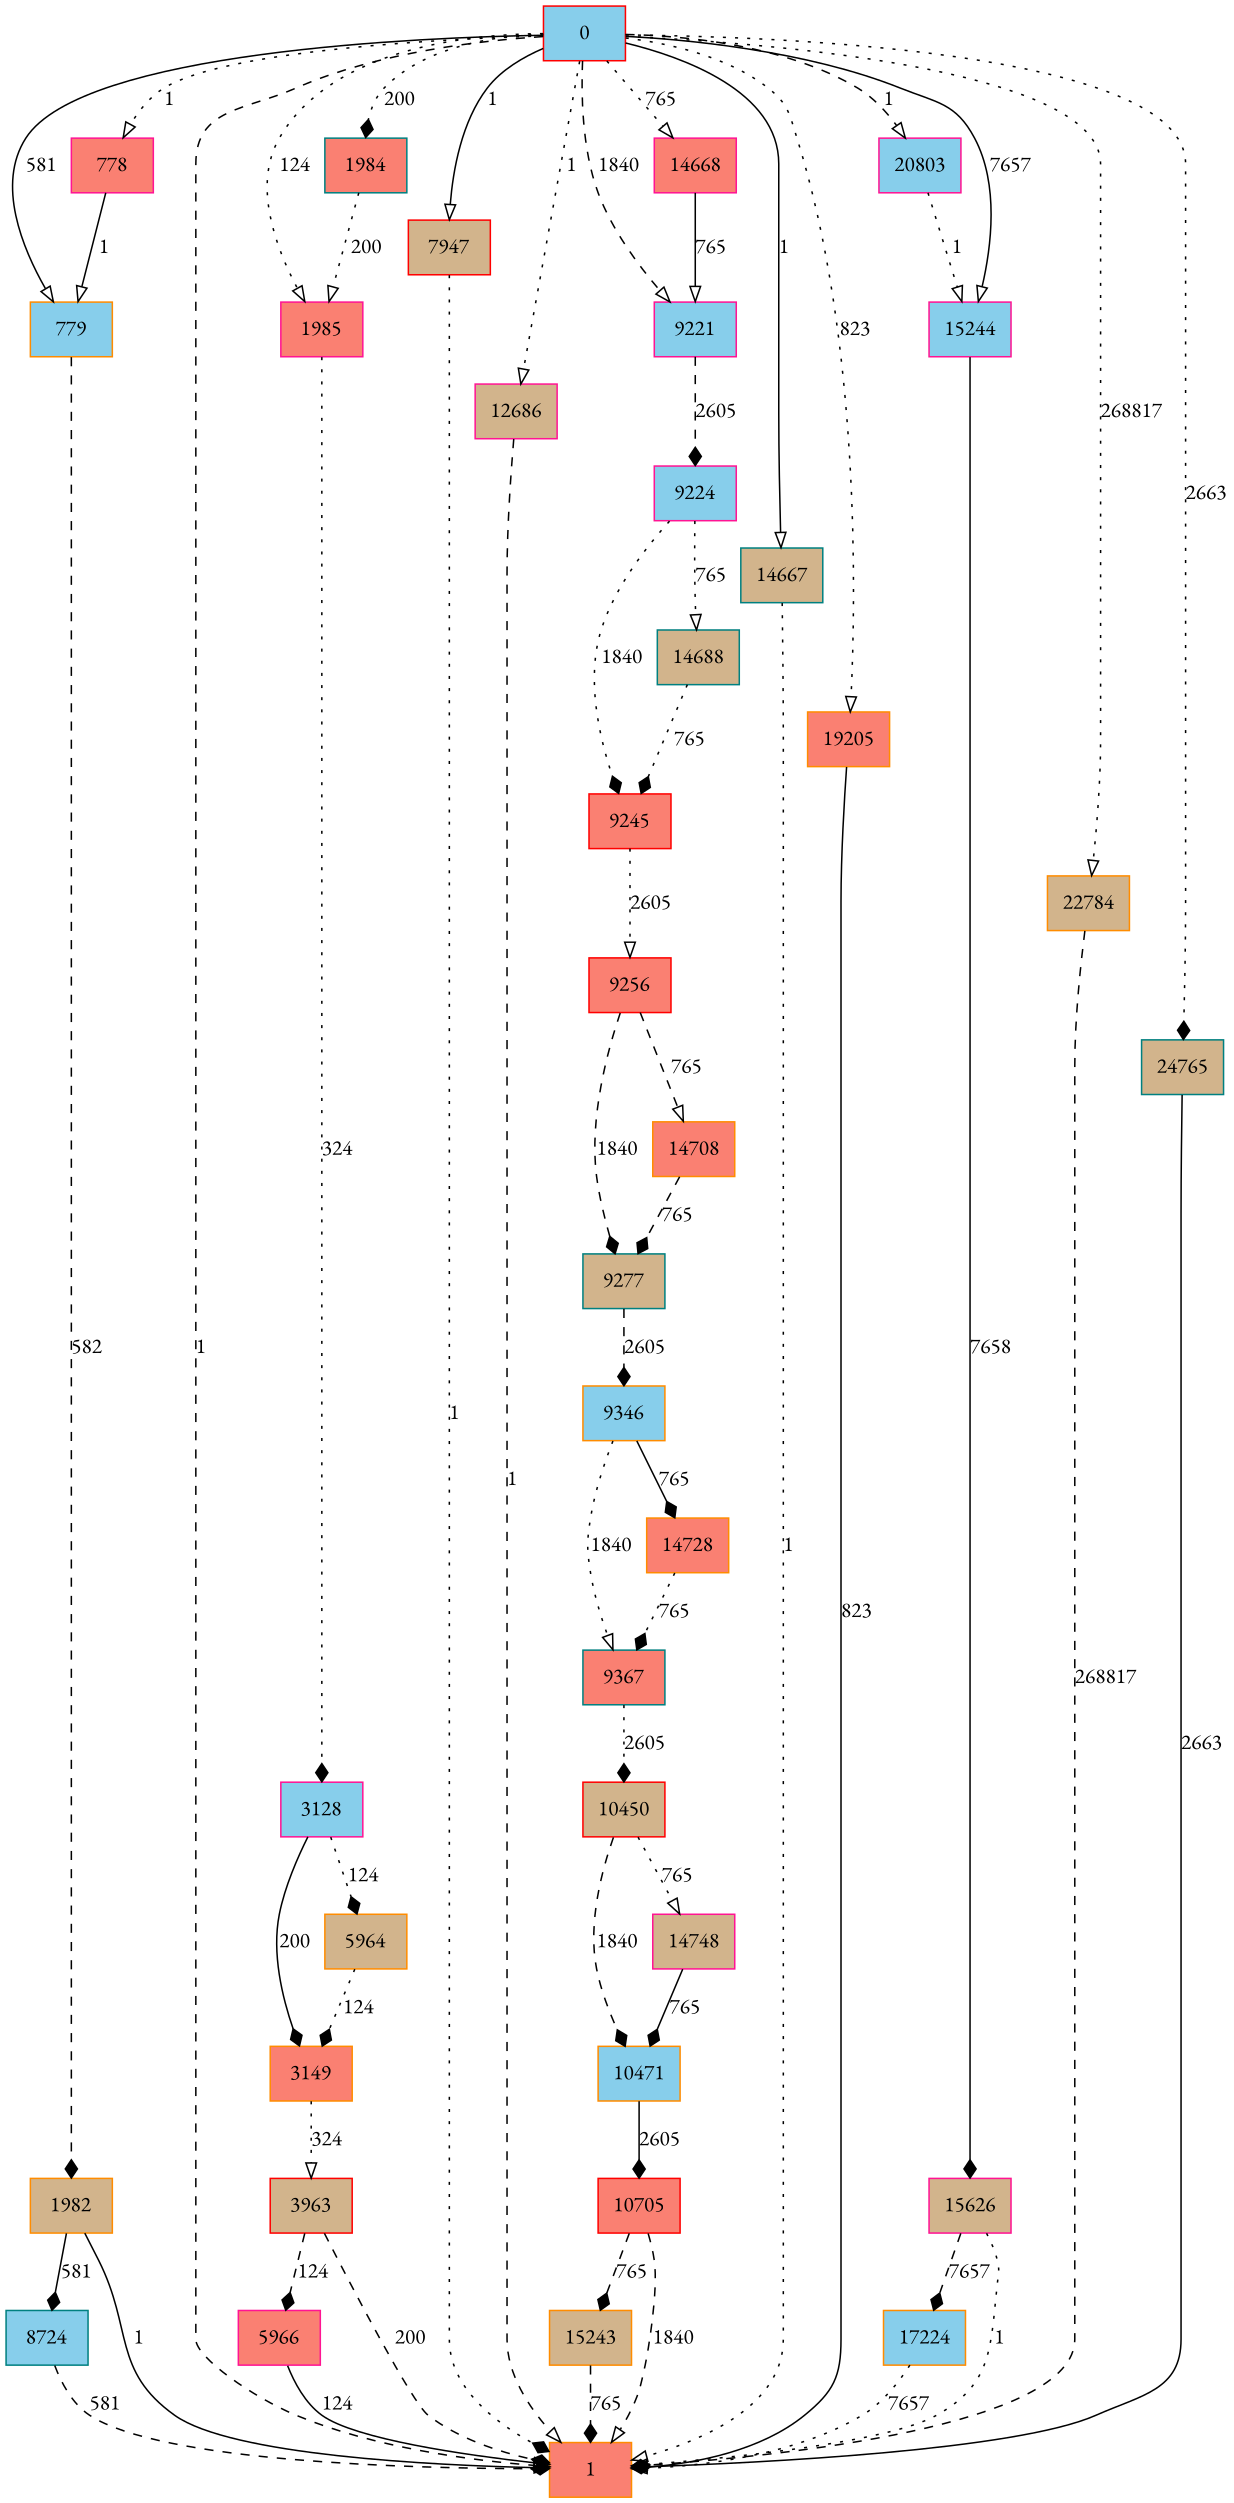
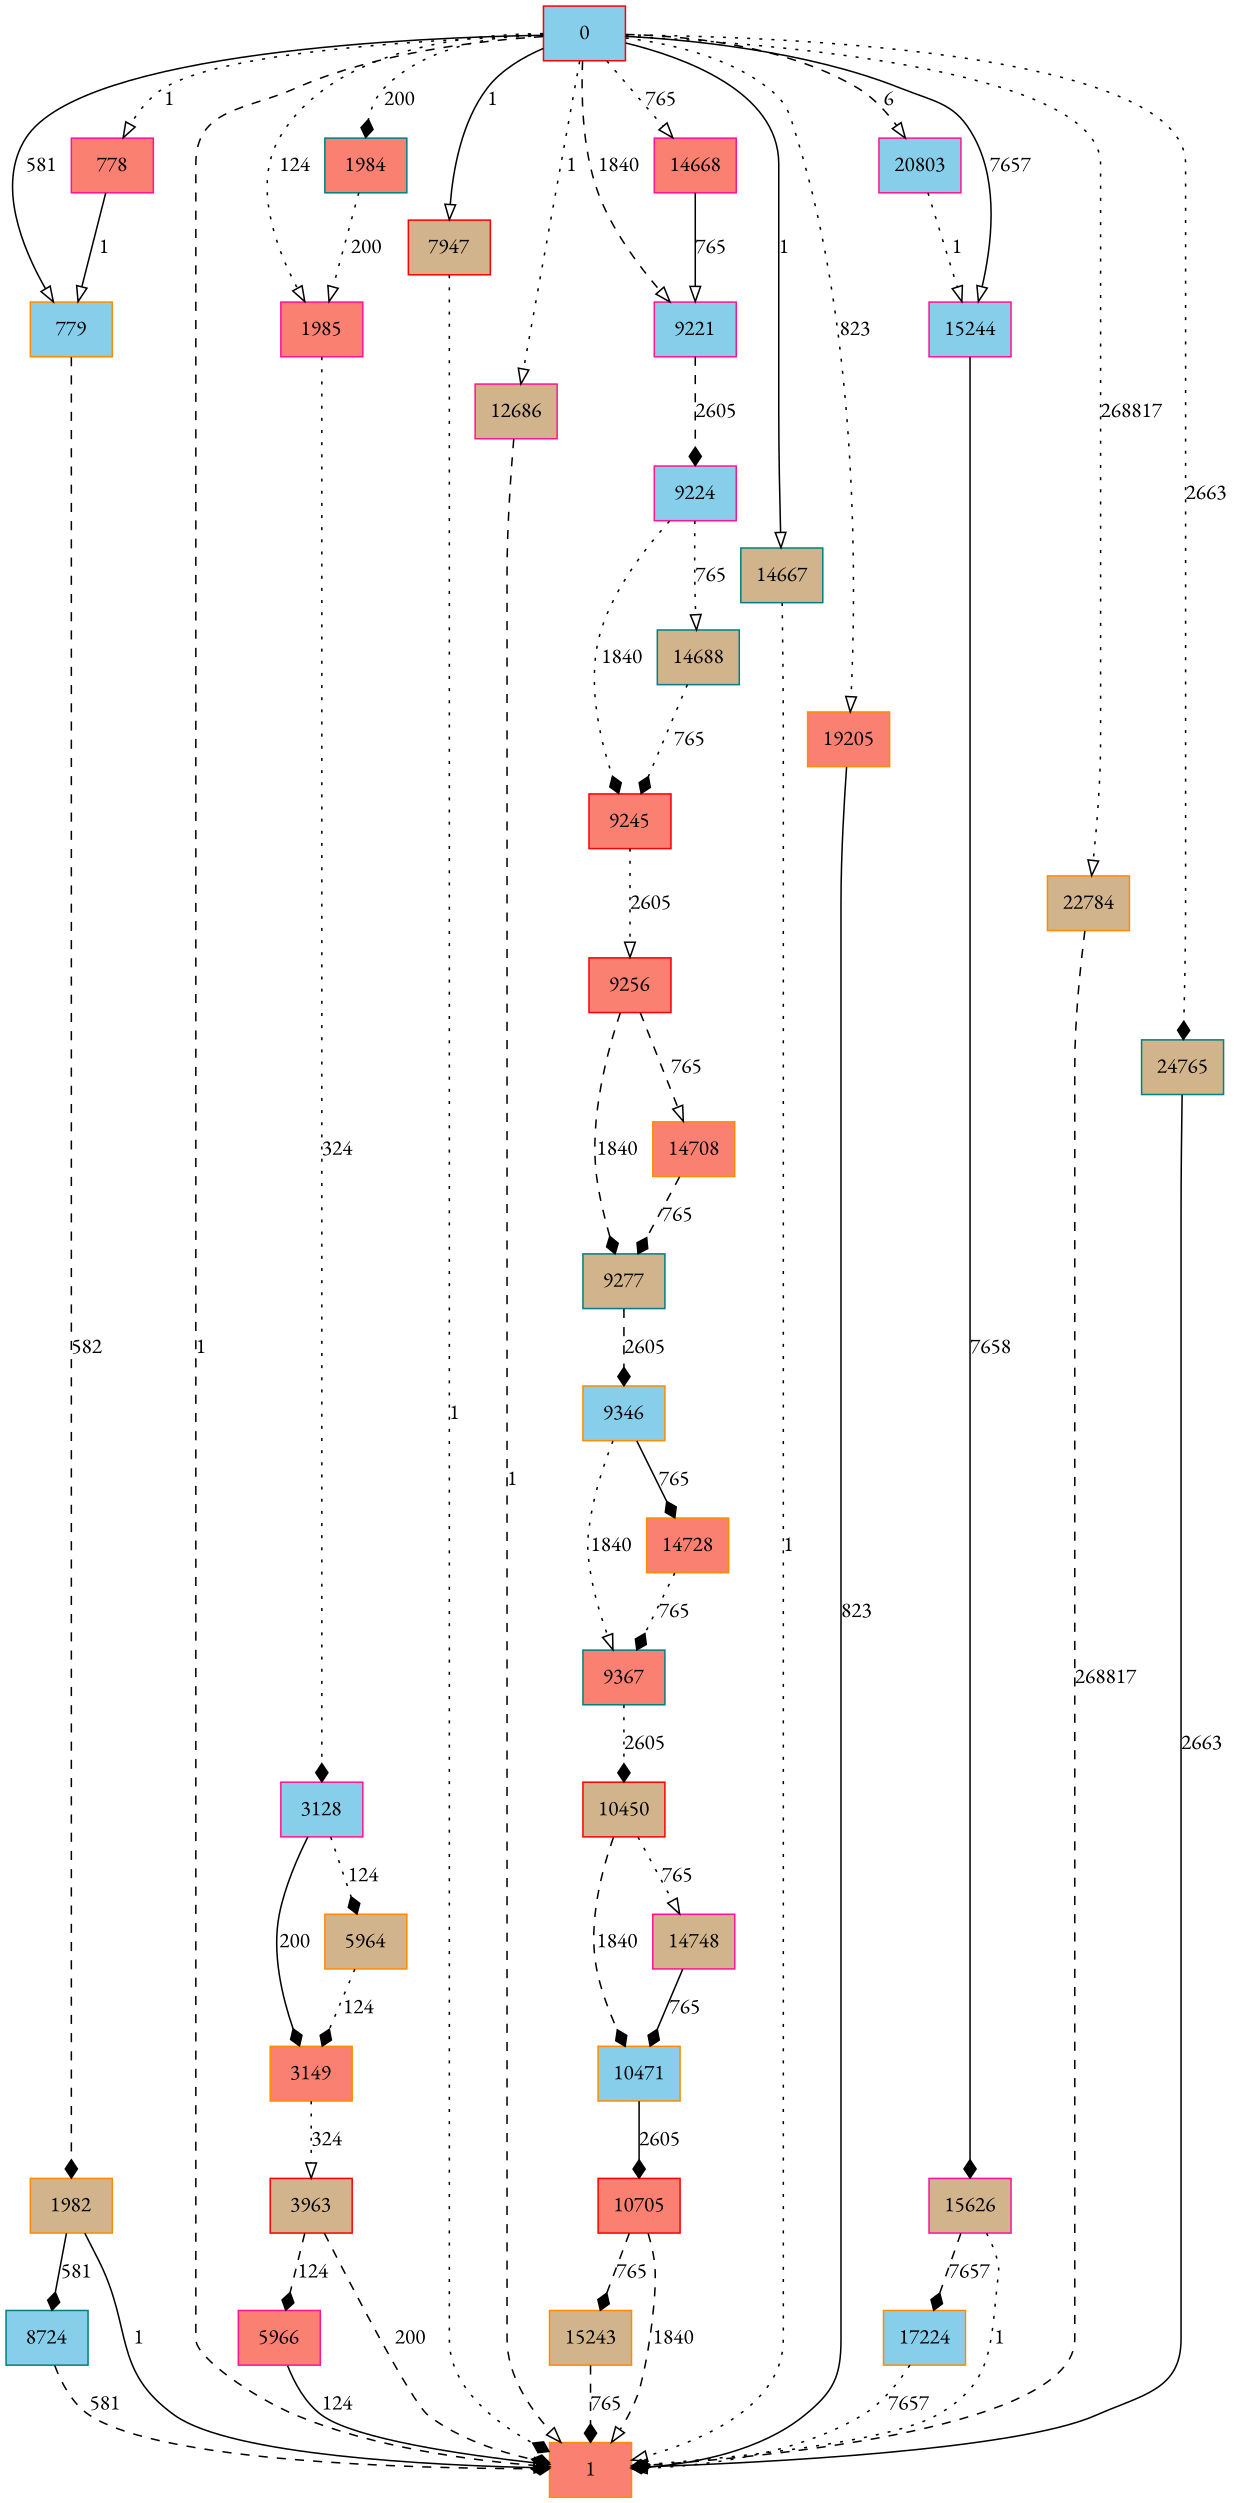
(889, 99) -> (889, 99)
